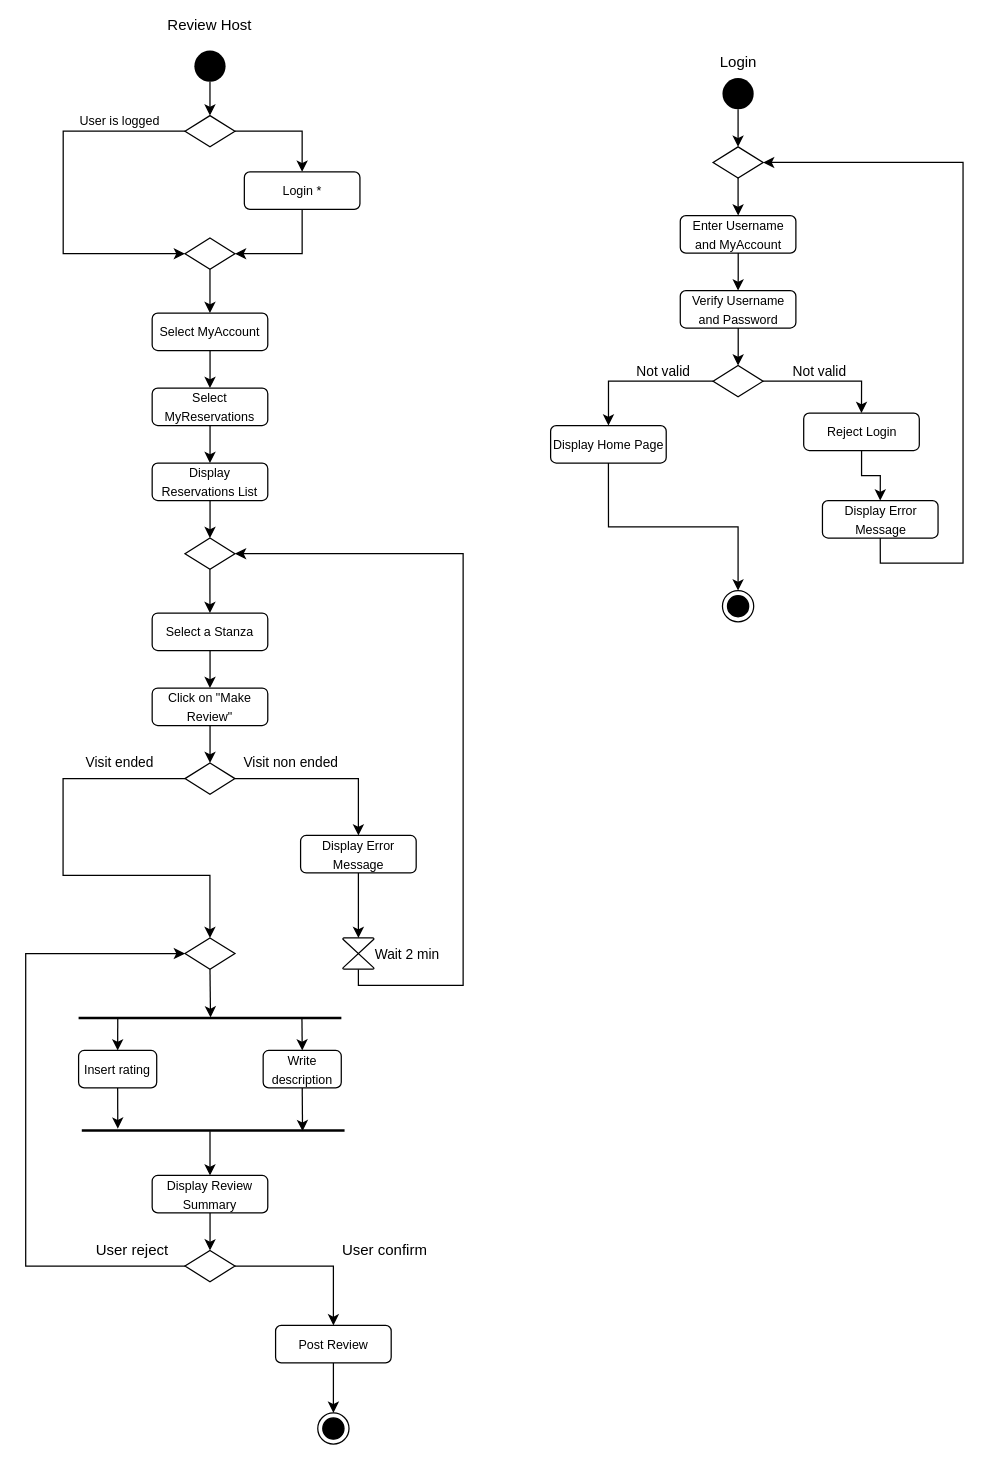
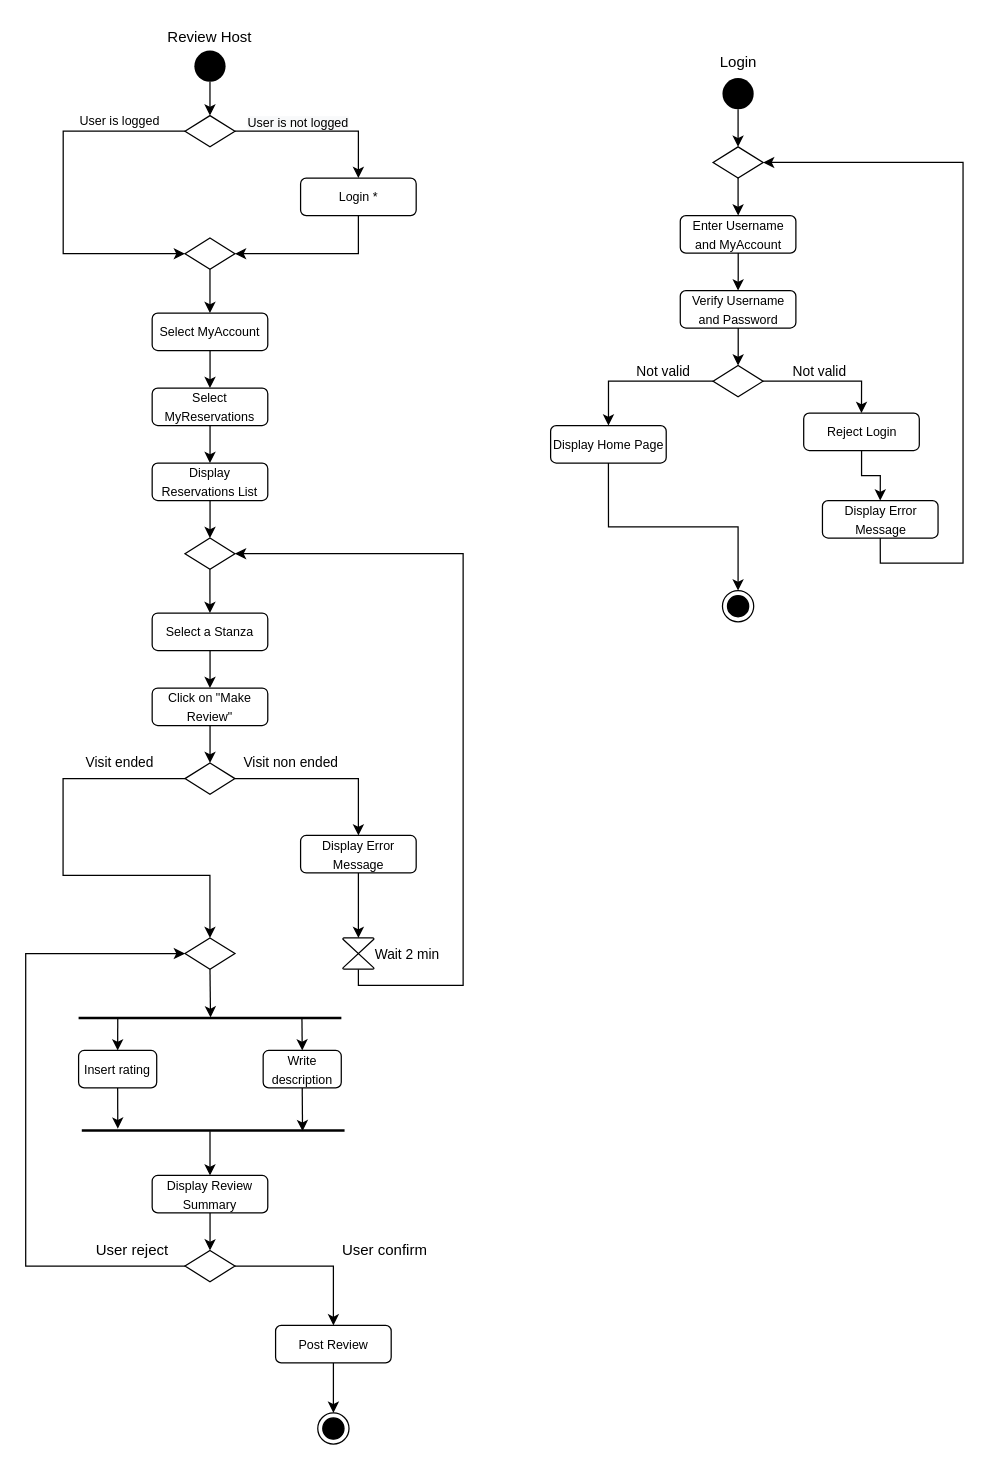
(210, 26) -> (210, 38)
none -> (302, 124)
(302, 191) -> (358, 197)
